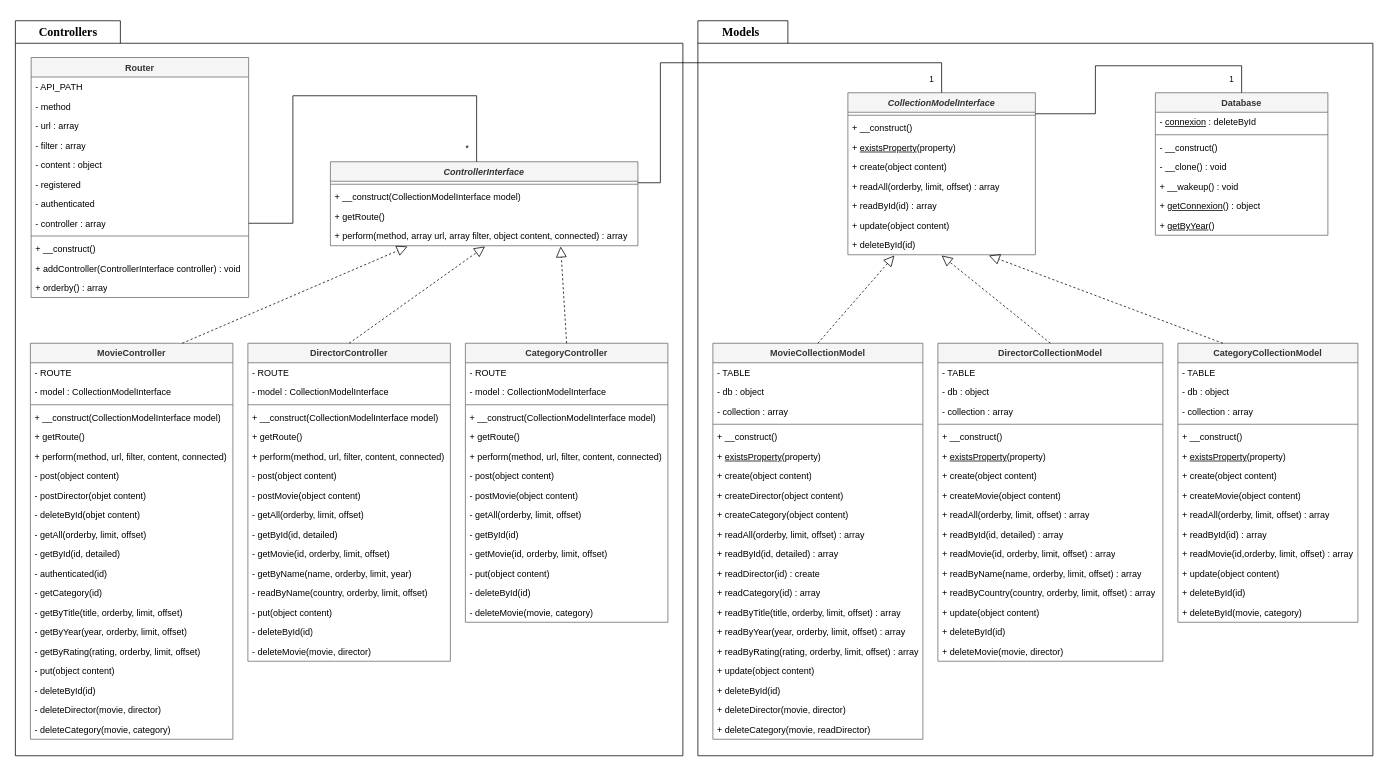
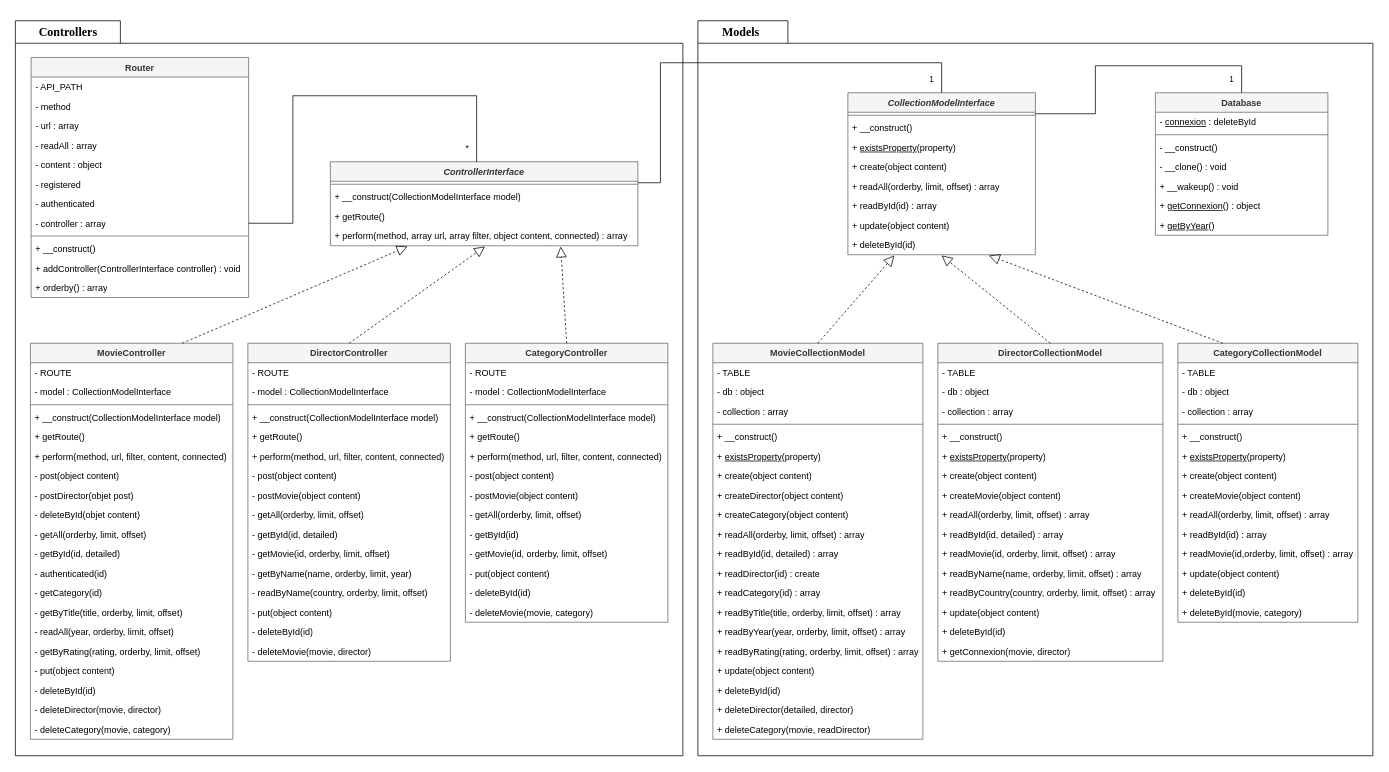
(69, 146) -> (71, 146)
(104, 496) -> (97, 496)
(126, 633) -> (119, 633)
(1010, 652) -> (1013, 652)
(792, 711) -> (799, 711)
